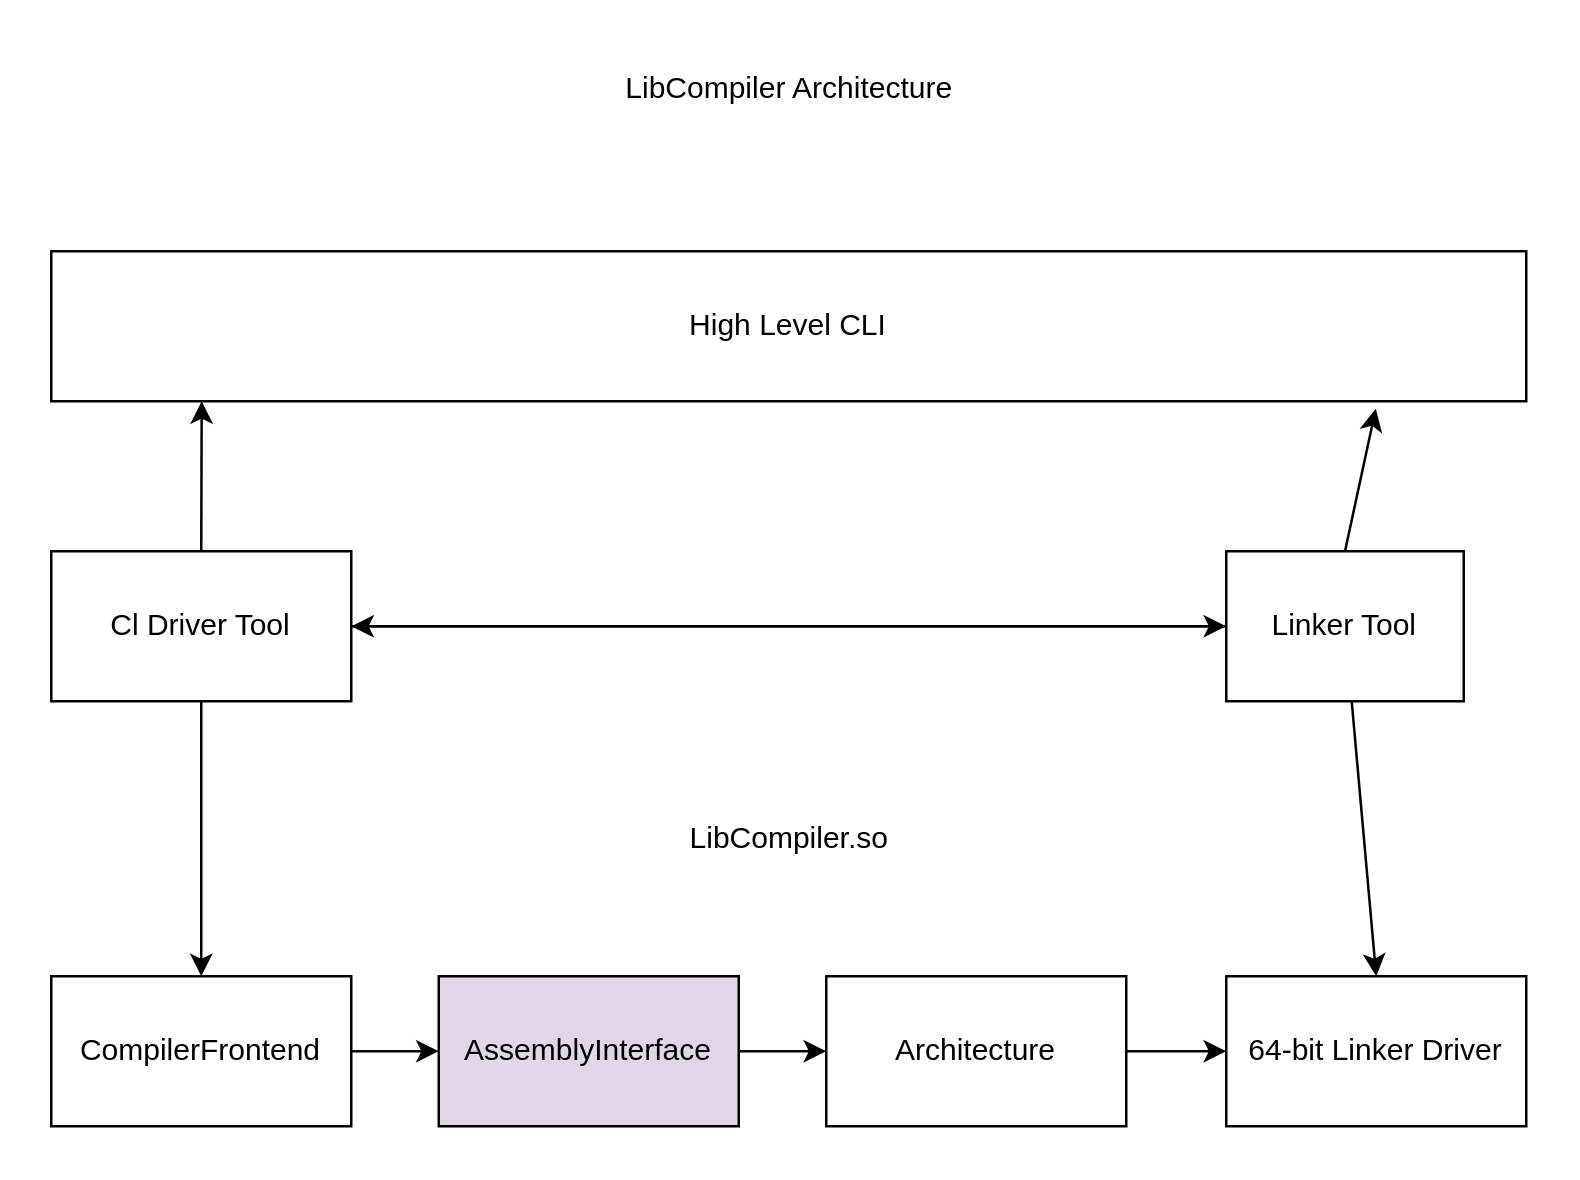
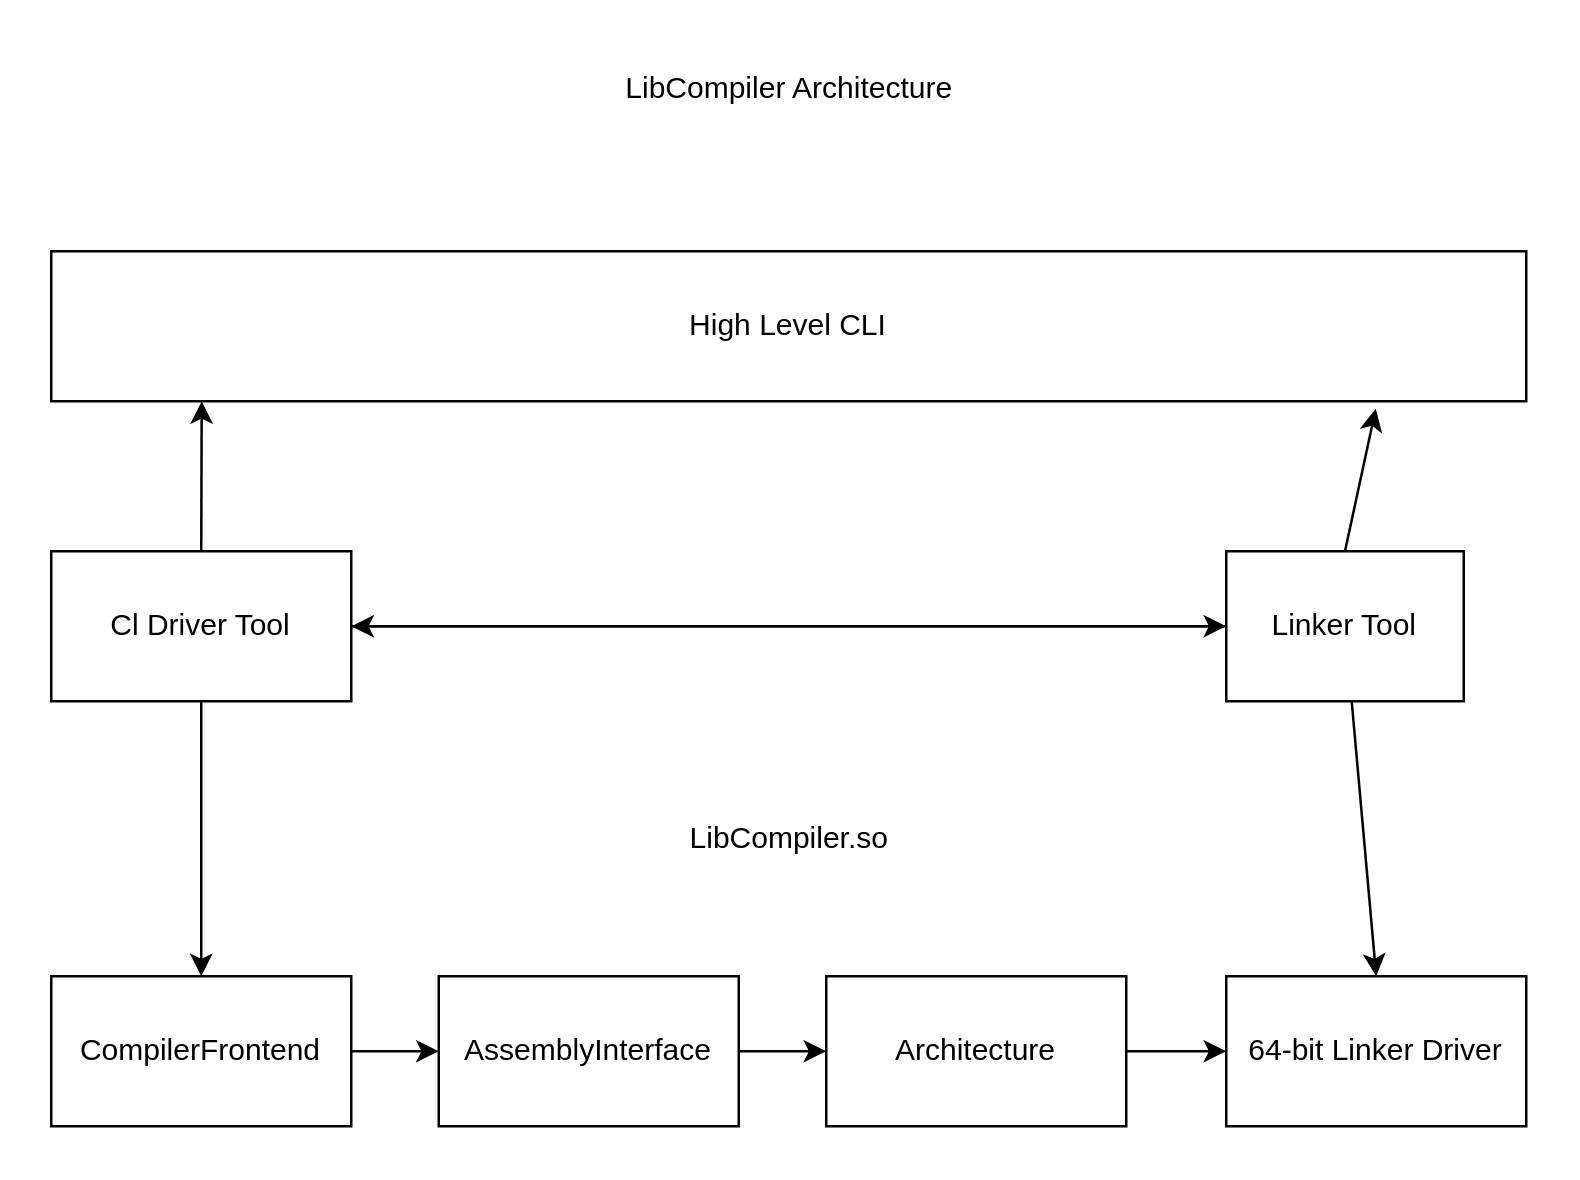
(589, 1051) -> (589, 1051)
